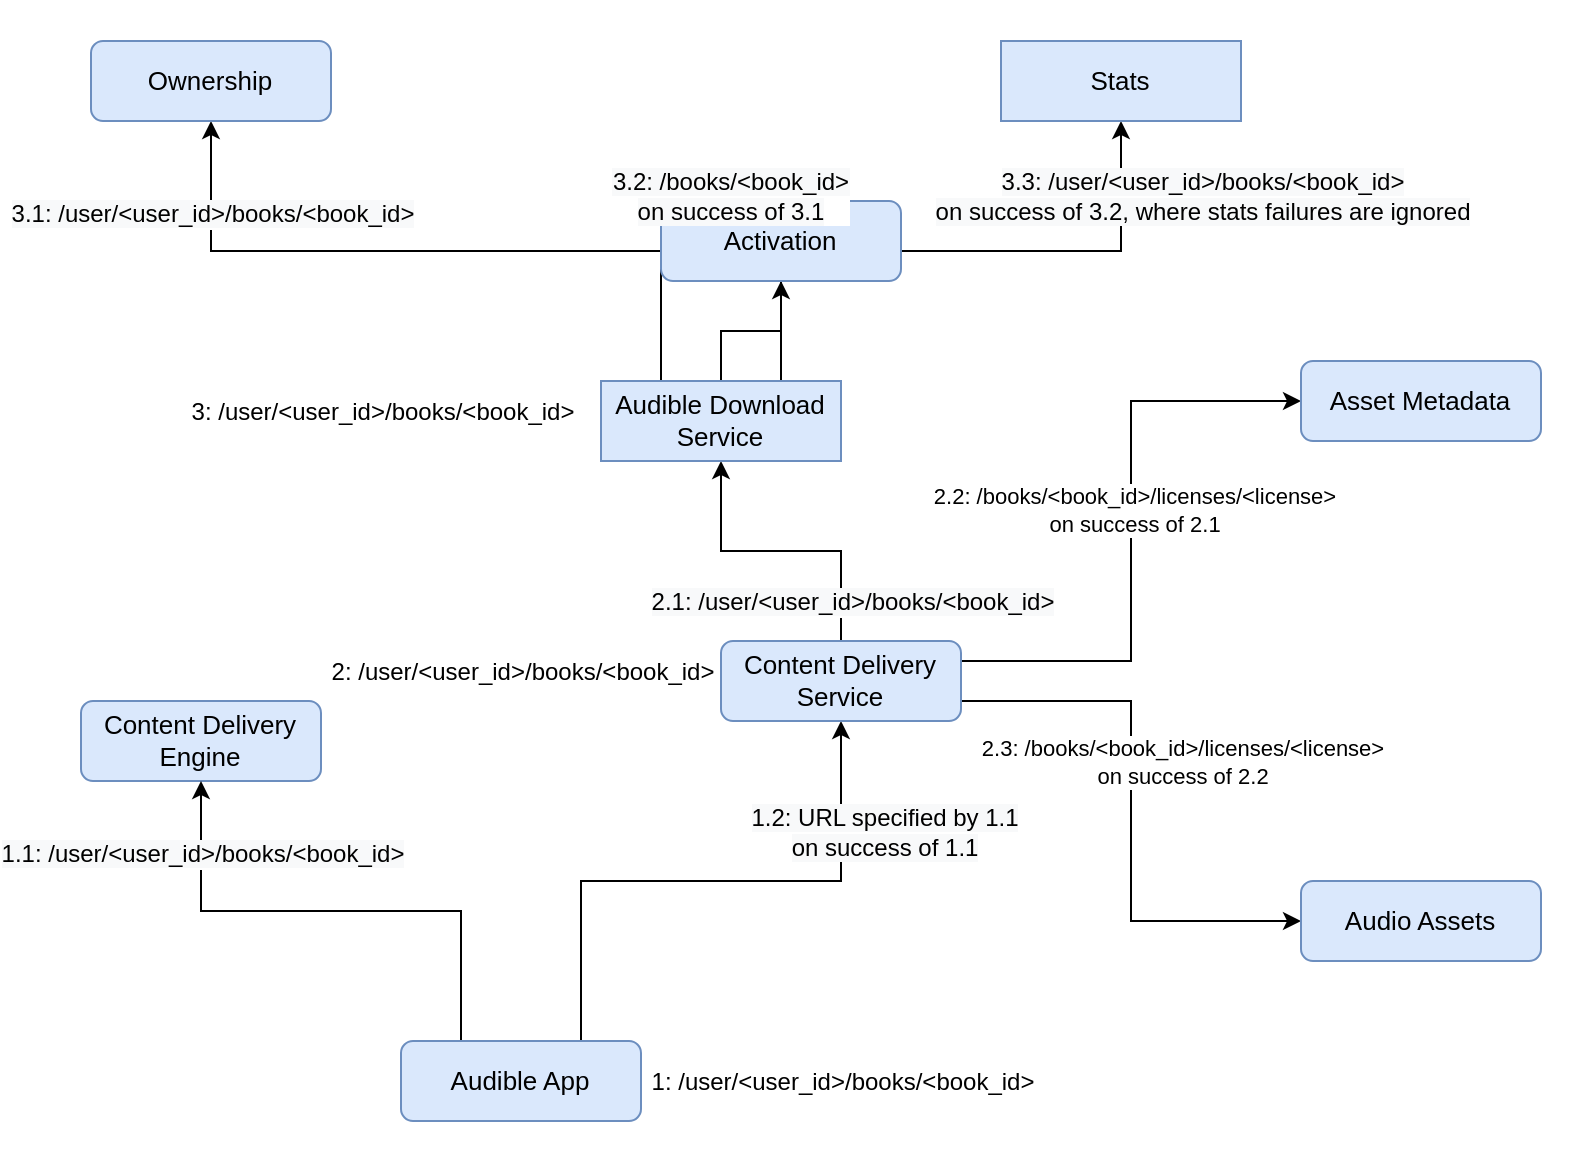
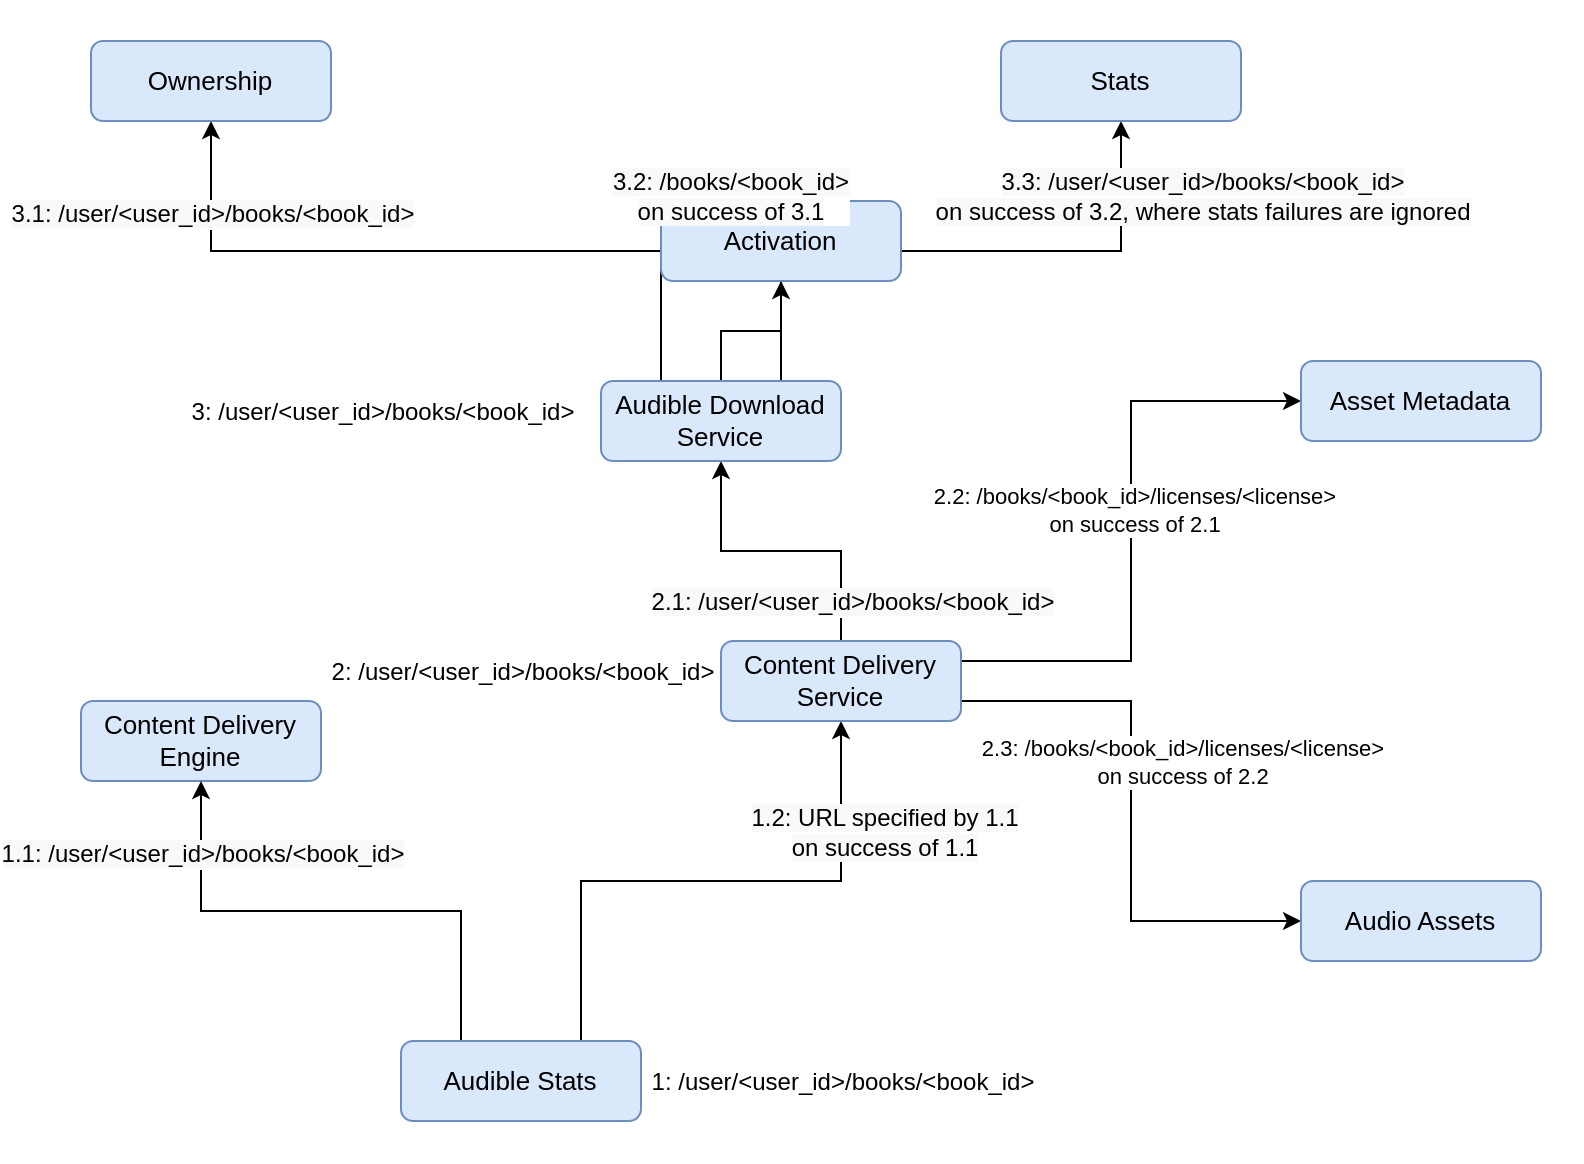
(1121, 81) -> (1121, 81)
(721, 421) -> (721, 421)
(521, 1081) -> (521, 1081)
